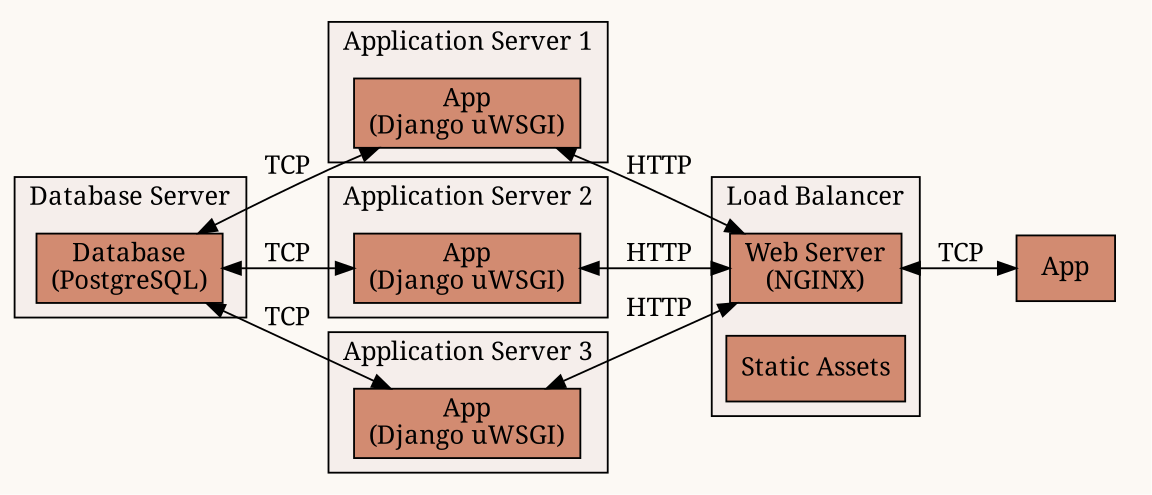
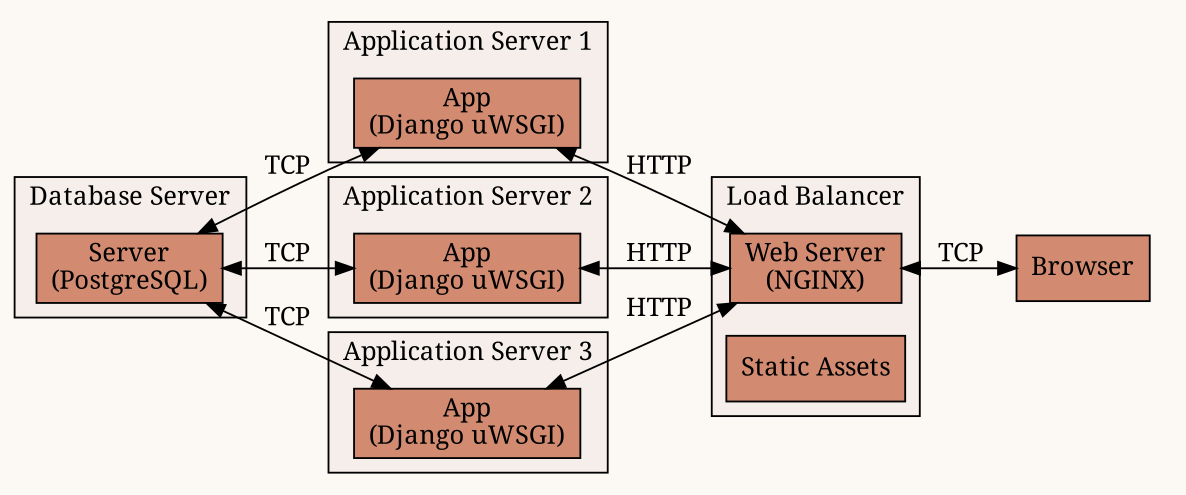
(130, 268) -> (130, 268)
(1066, 268) -> (1083, 268)
